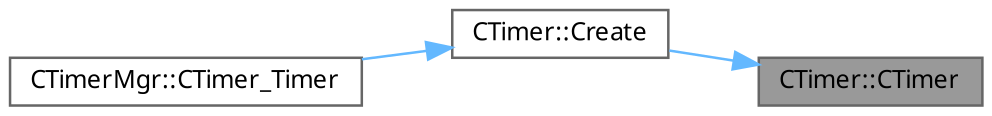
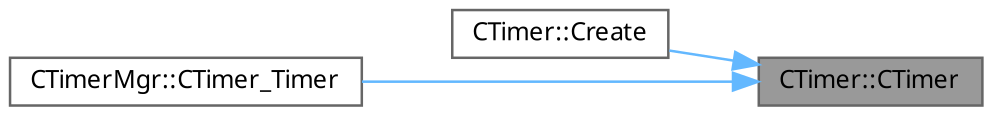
(394, 55) -> (547, 82)
